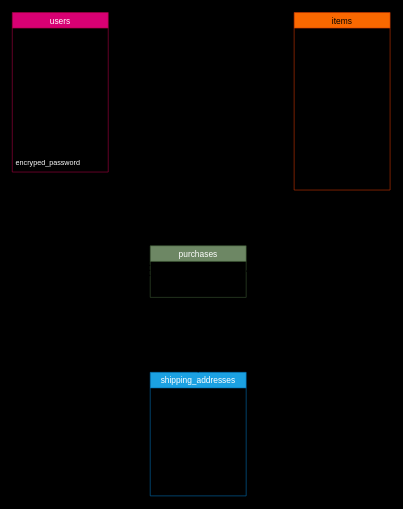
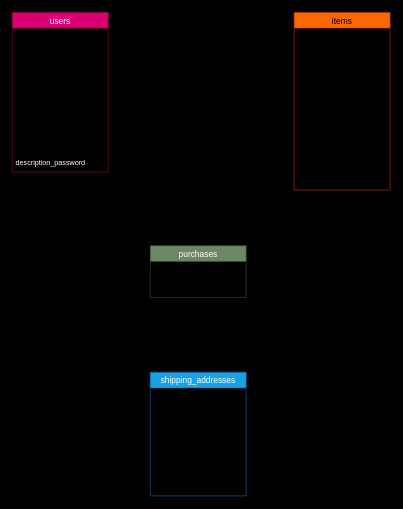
(50, 162) -> (54, 162)
